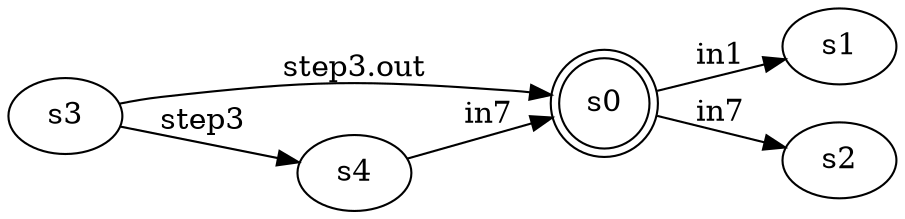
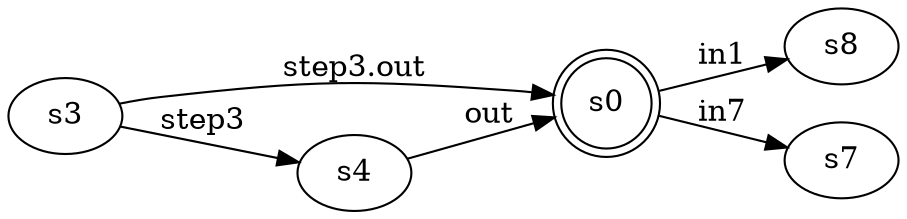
(839, 46) -> (842, 46)
(488, 115) -> (489, 115)
(839, 160) -> (842, 160)
